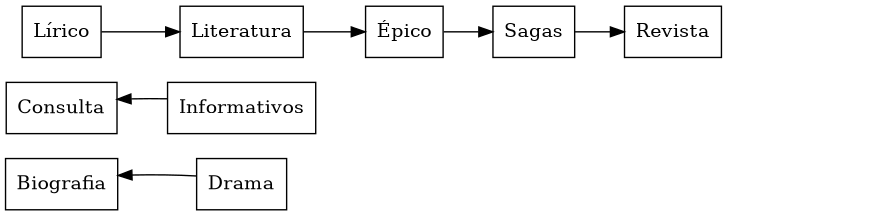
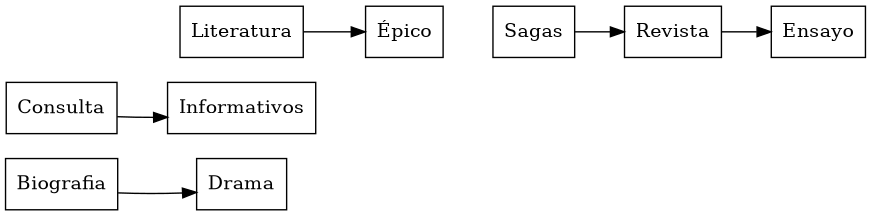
(62, 32) -> none
(461, 32) -> none
none -> (818, 32)
(149, 99) -> (135, 117)
(164, 175) -> (150, 194)
